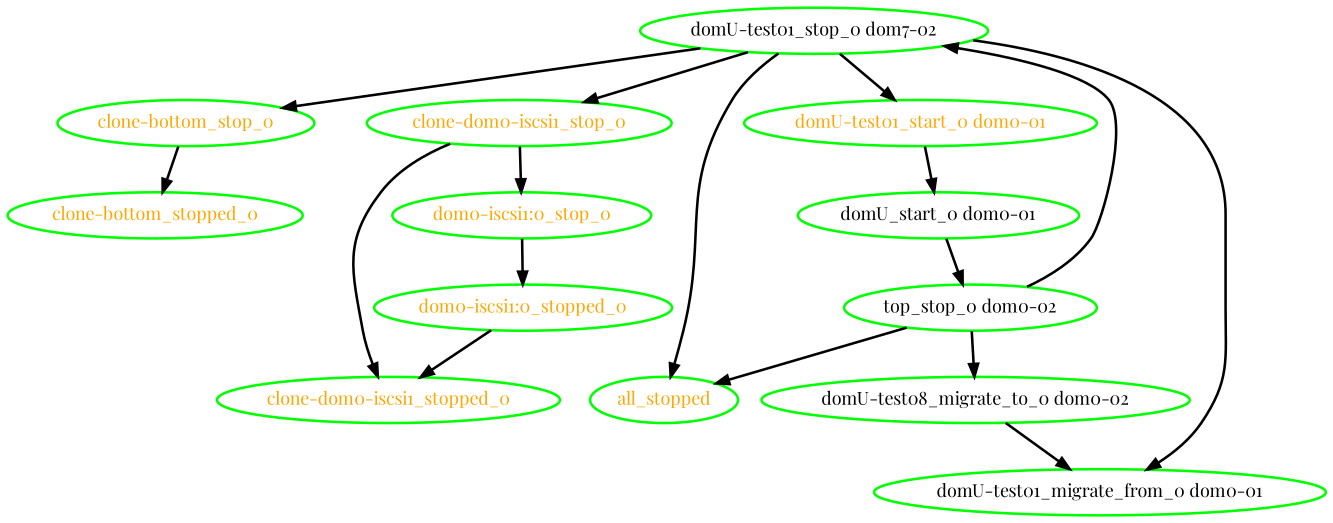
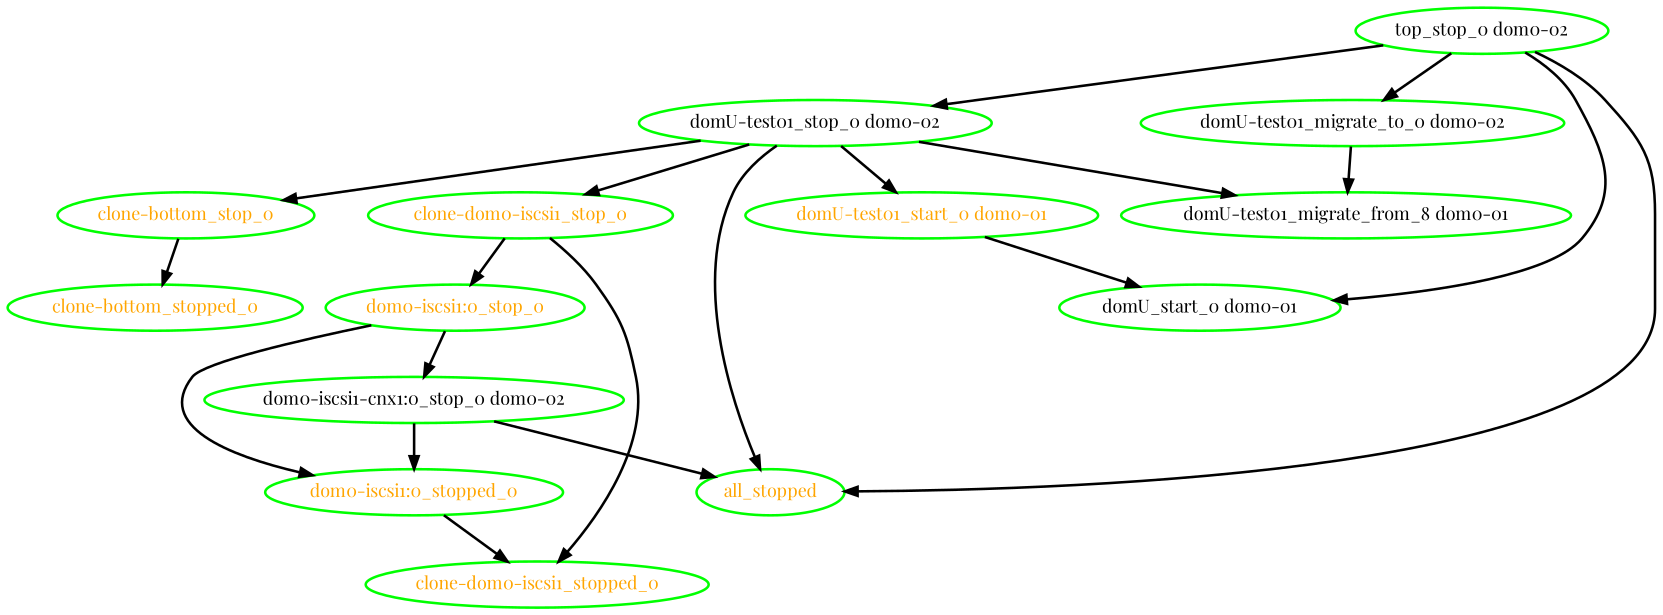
(814, 31) -> (815, 123)
(952, 256) -> (1572, 247)
none -> (414, 400)
(976, 400) -> (1352, 123)
(1100, 492) -> (1346, 215)
